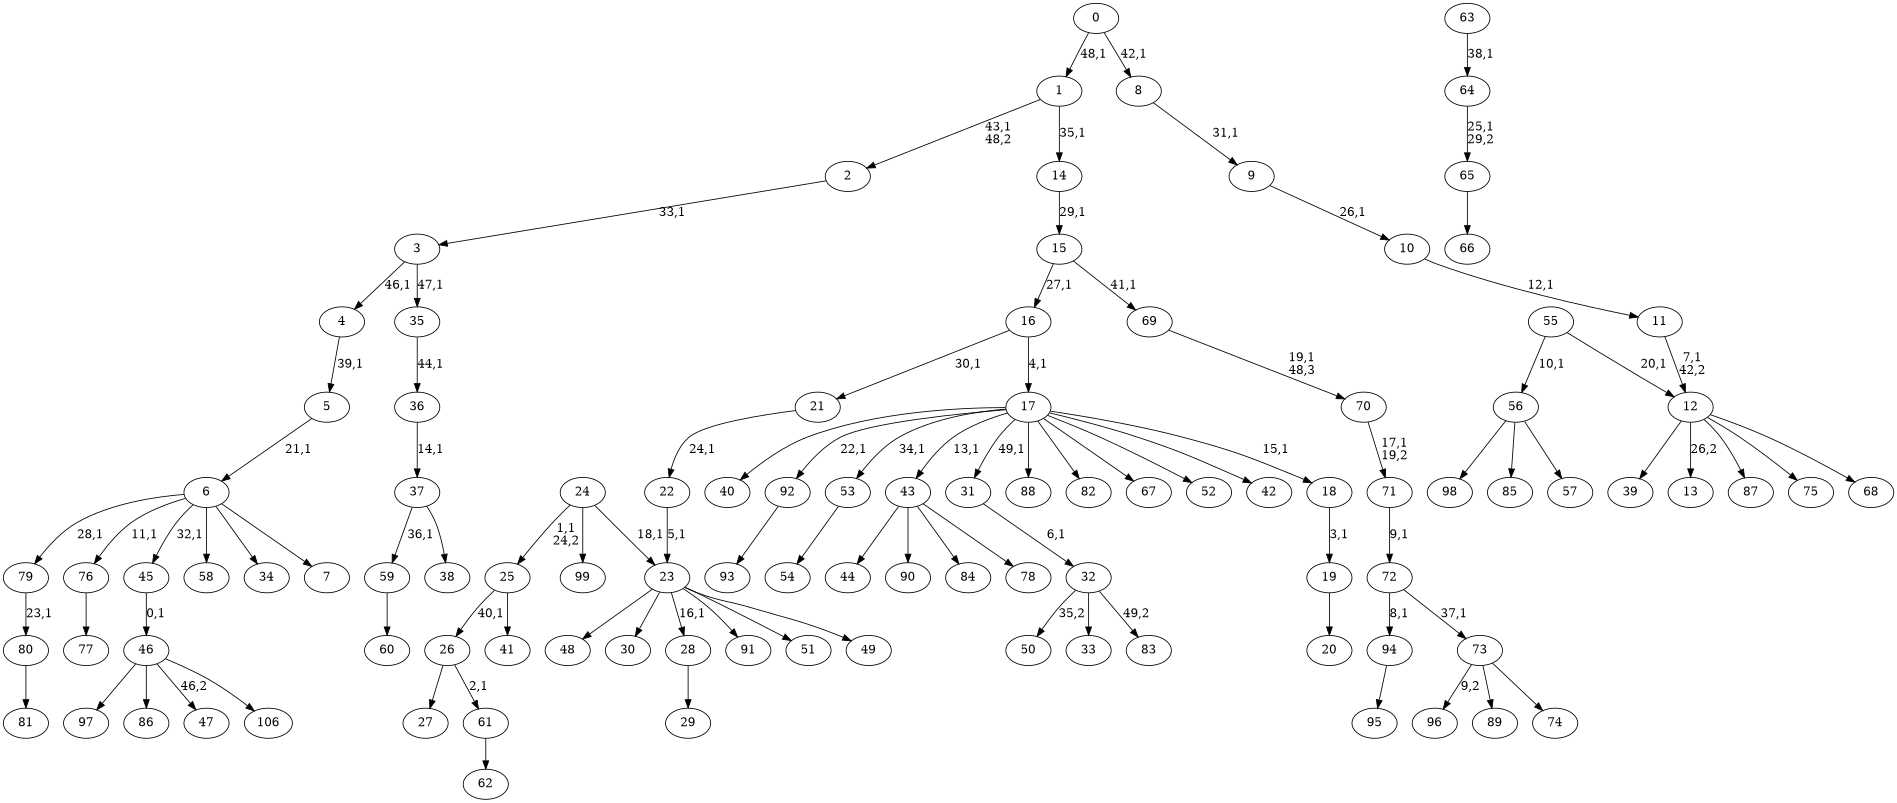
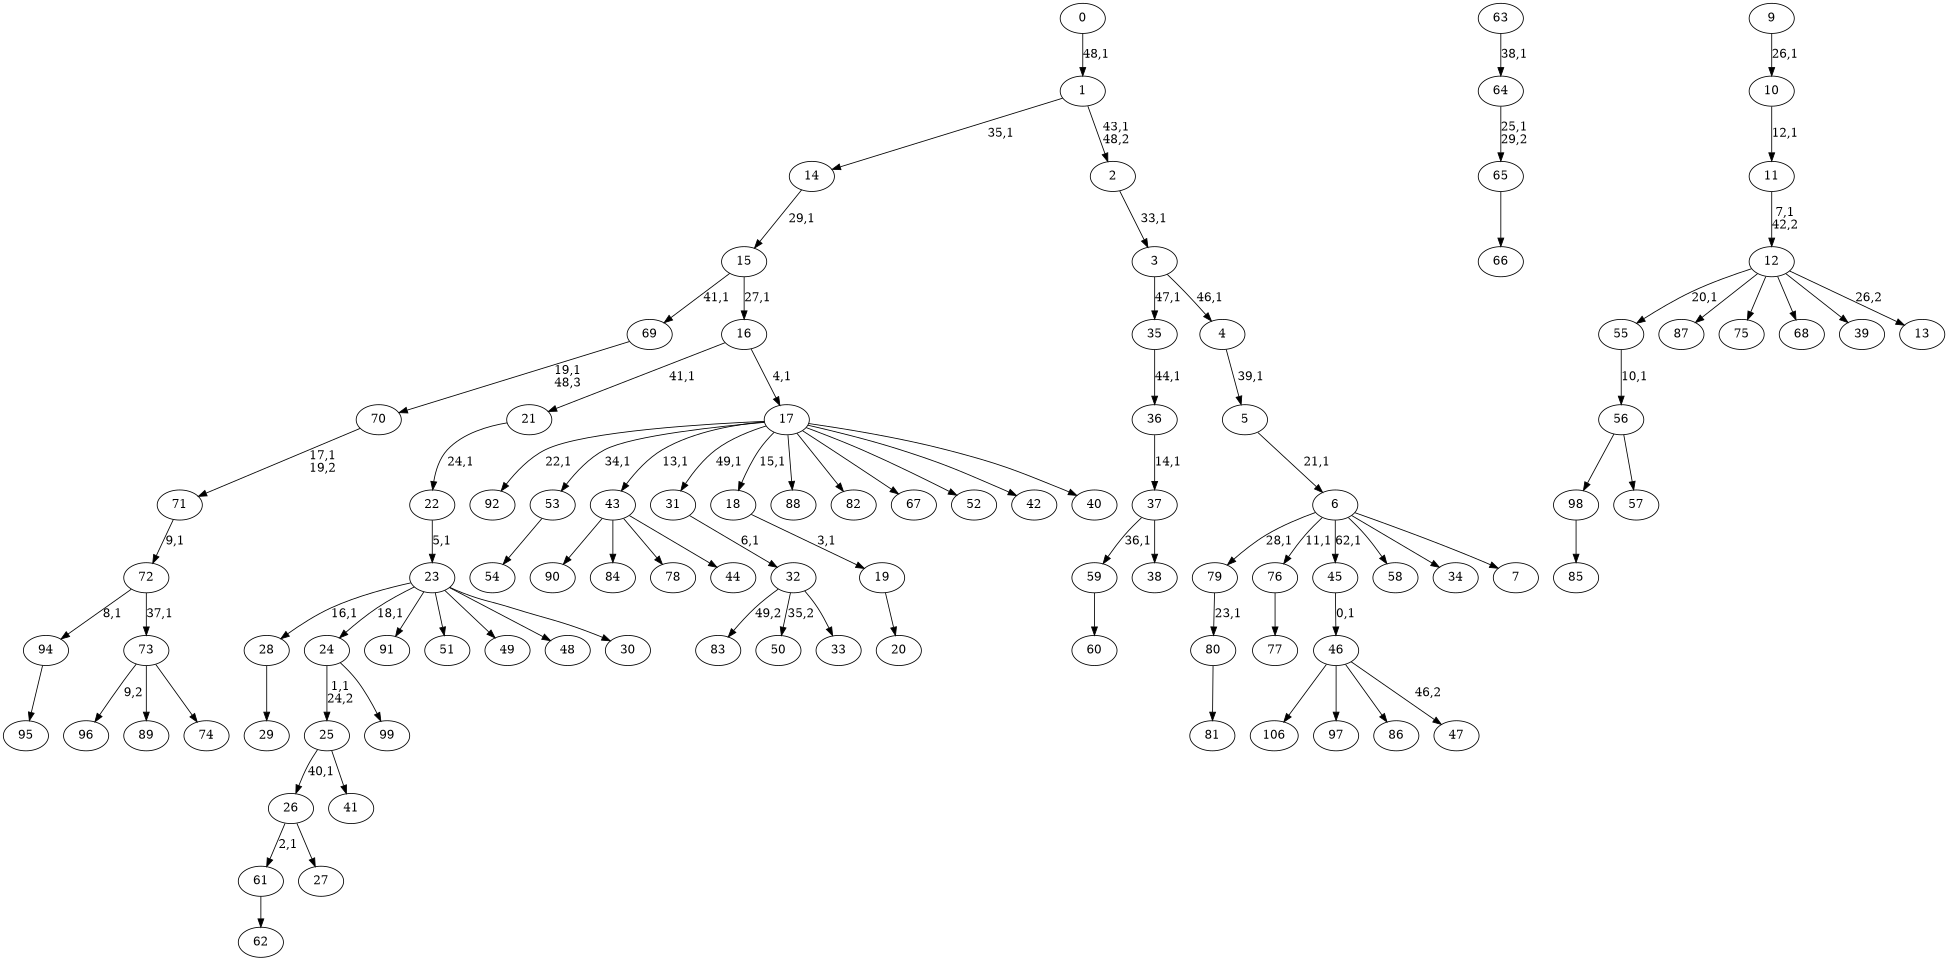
(1139, 91) -> none
(1617, 363) -> (1696, 290)
(968, 365) -> (682, 377)
(1513, 446) -> (1576, 537)
(622, 532) -> (378, 607)
(190, 535) -> (1349, 541)
(727, 578) -> none
